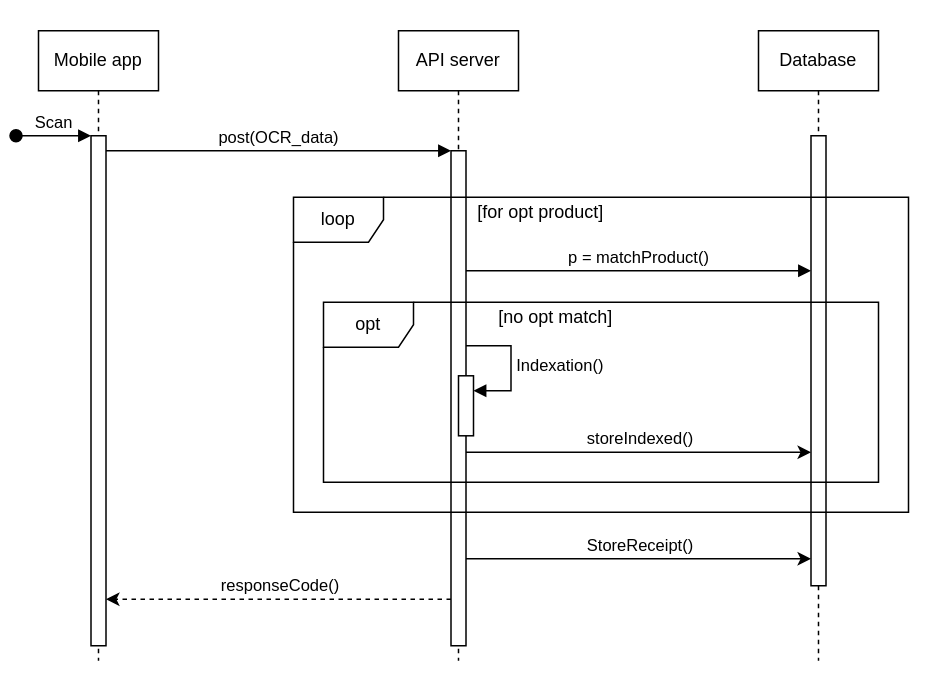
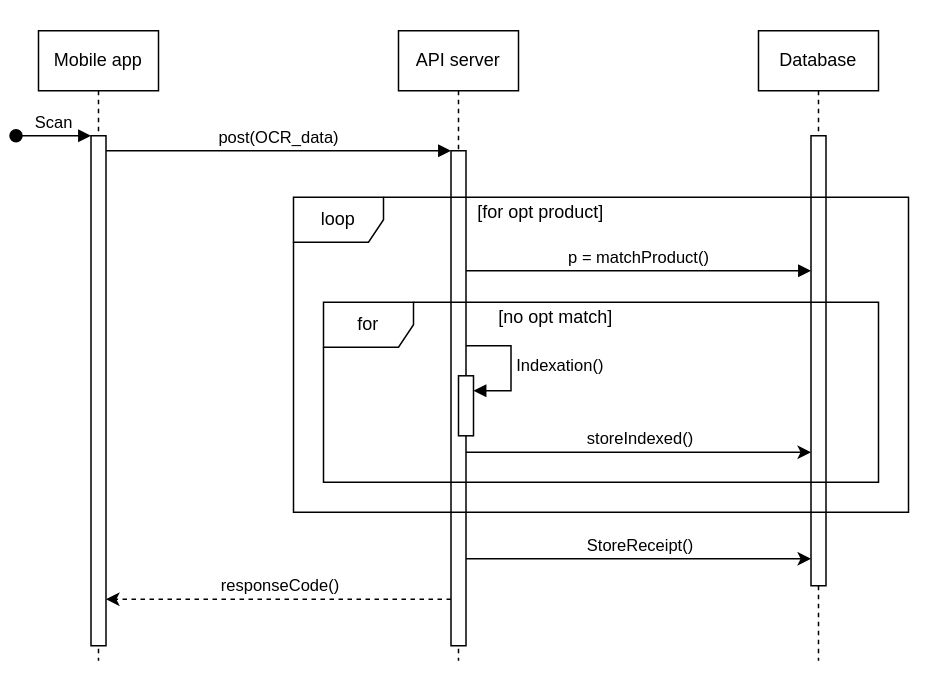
(368, 325) -> (368, 325)
